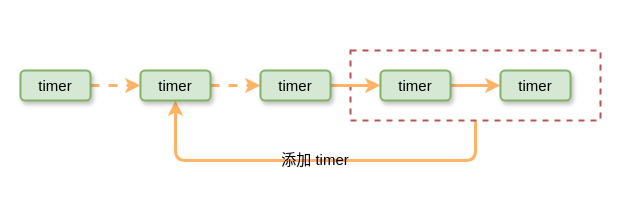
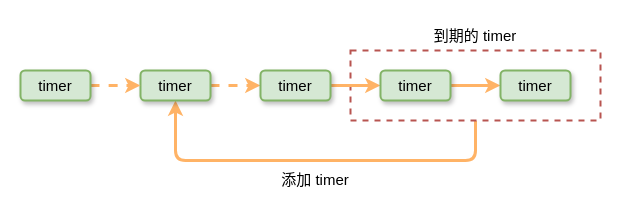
none -> (476, 36)
(316, 160) -> (316, 180)
